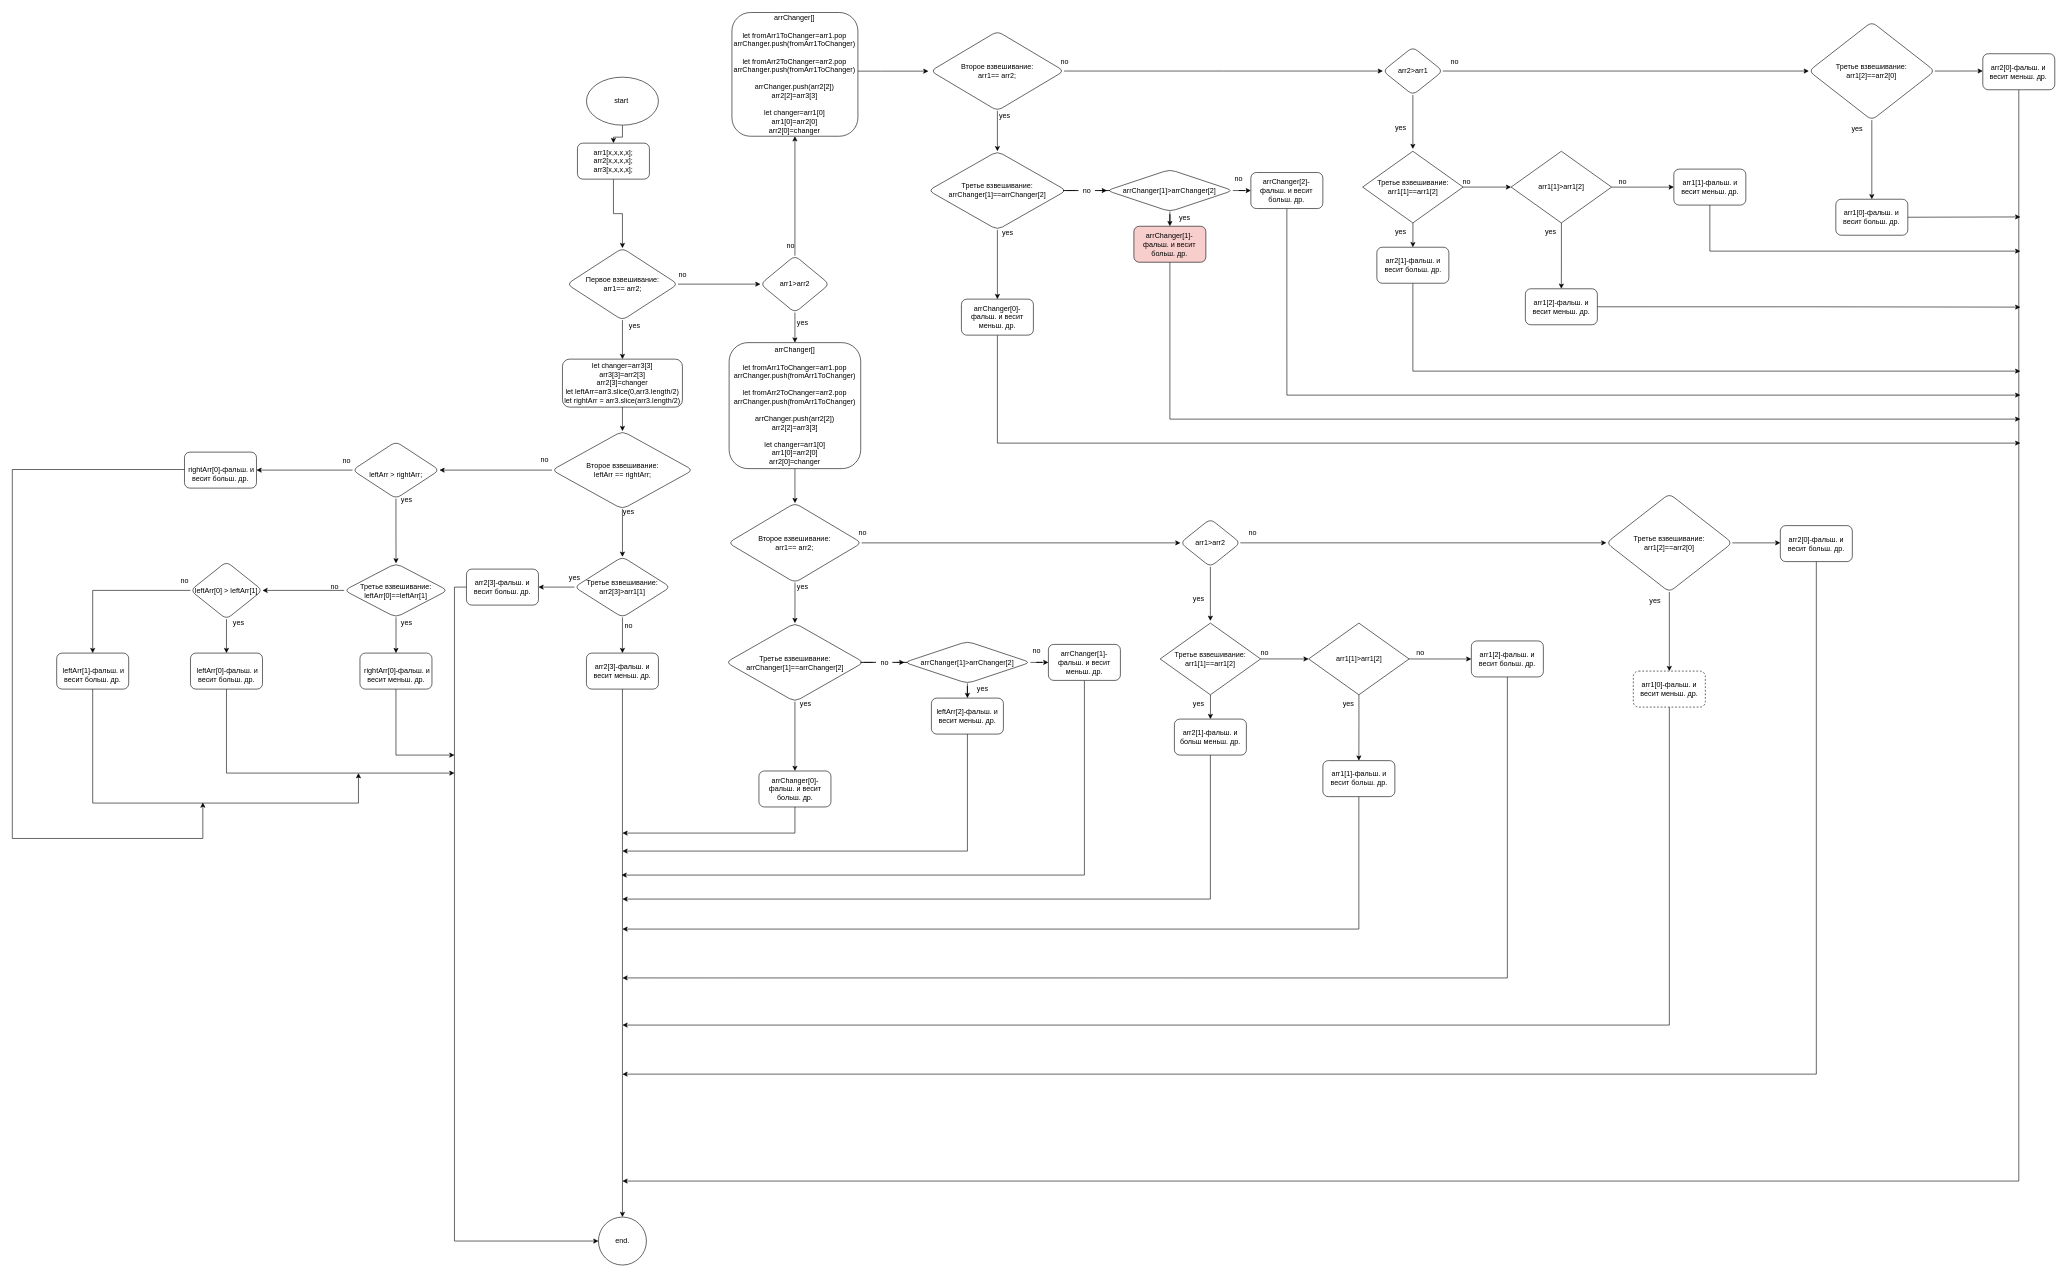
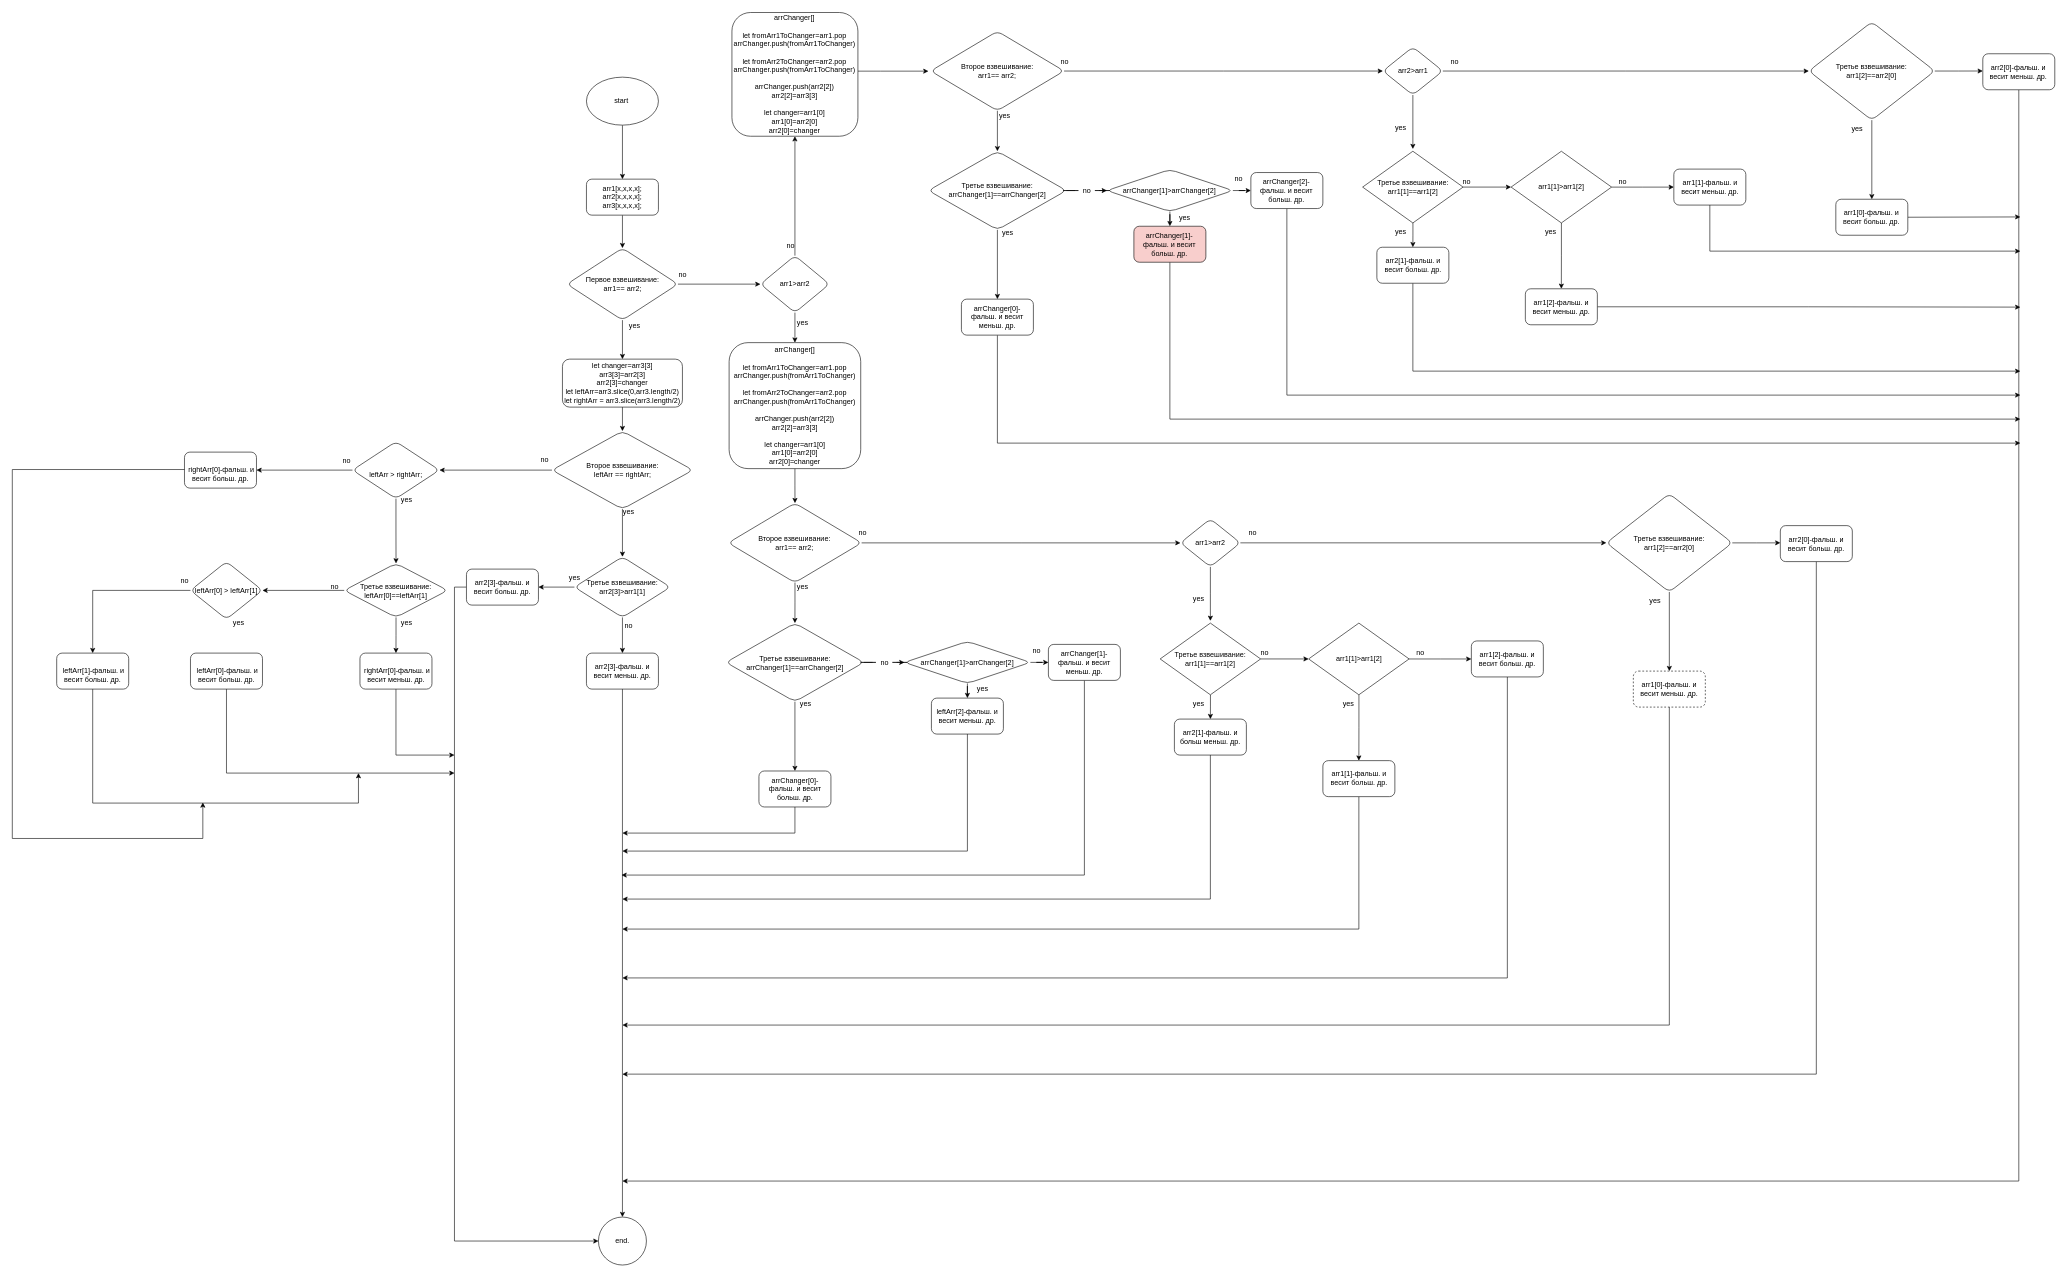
(614, 161) -> (623, 197)
(227, 634) -> none
